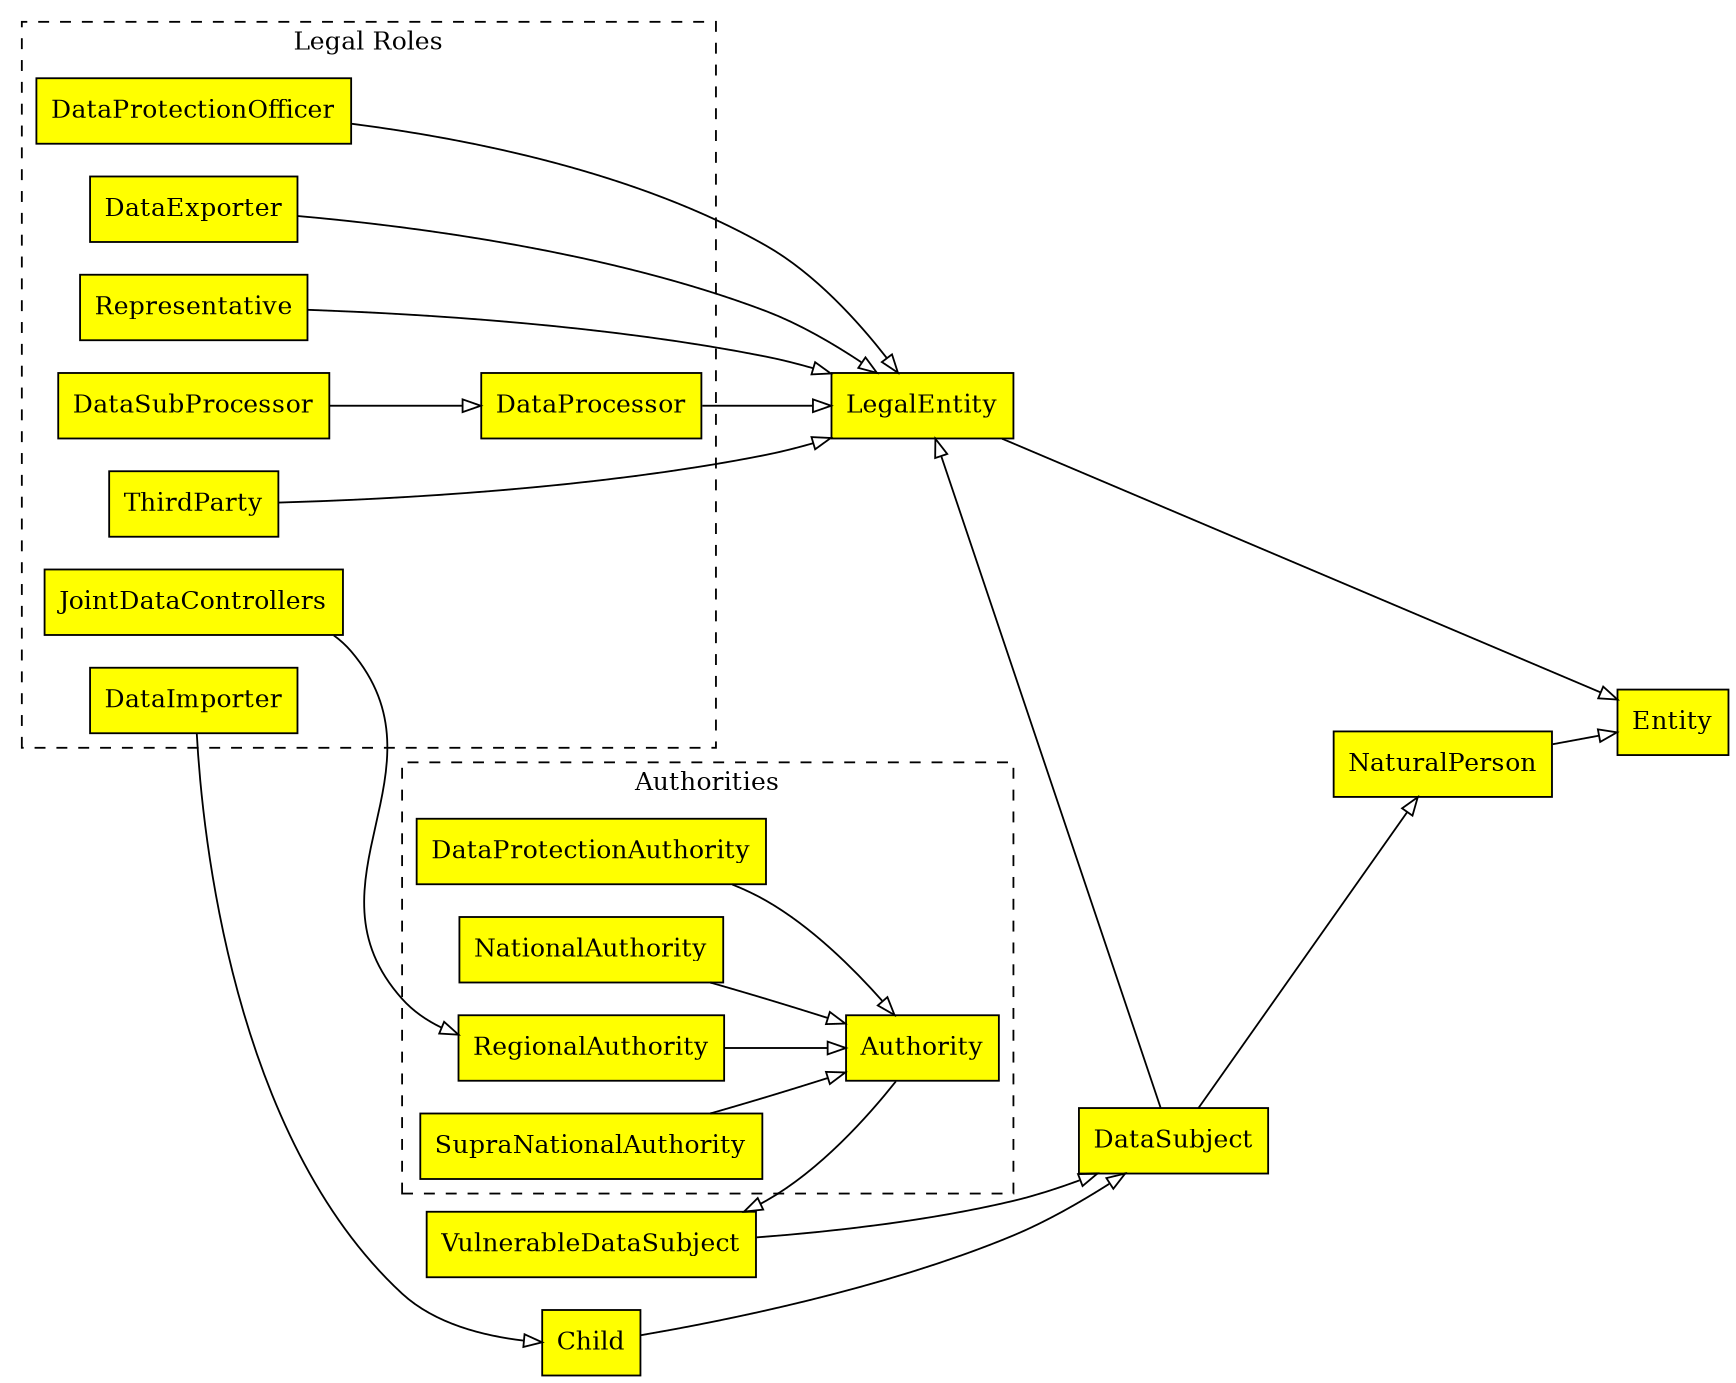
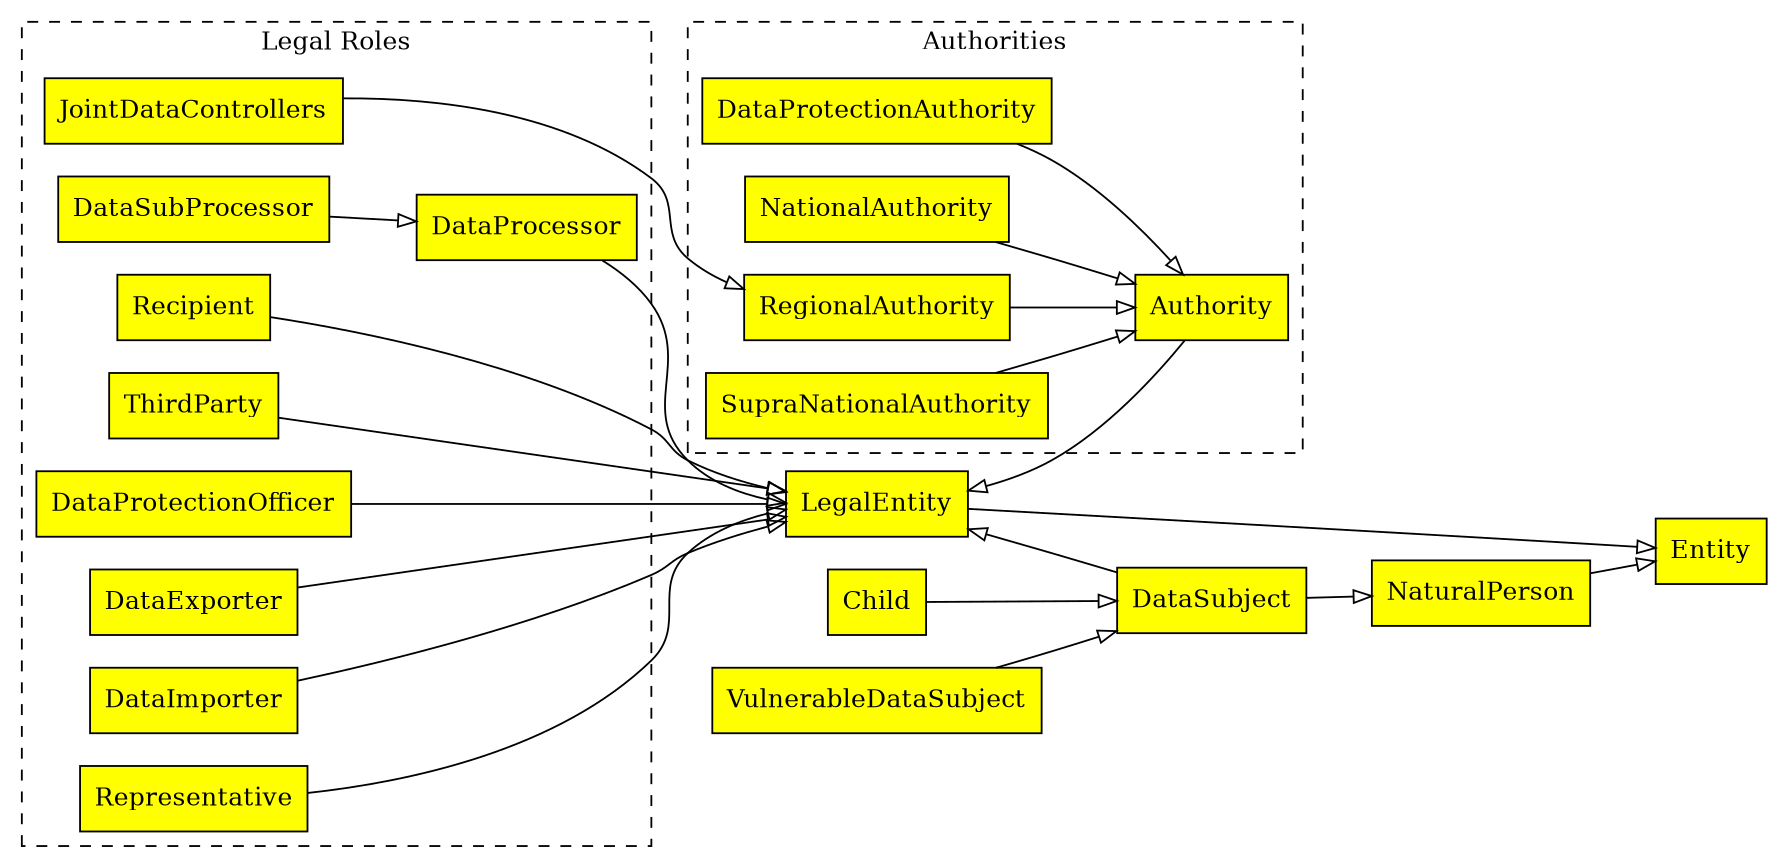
none -> (194, 307)
(273, 1095) -> (538, 617)
(834, 1149) -> (1097, 429)
